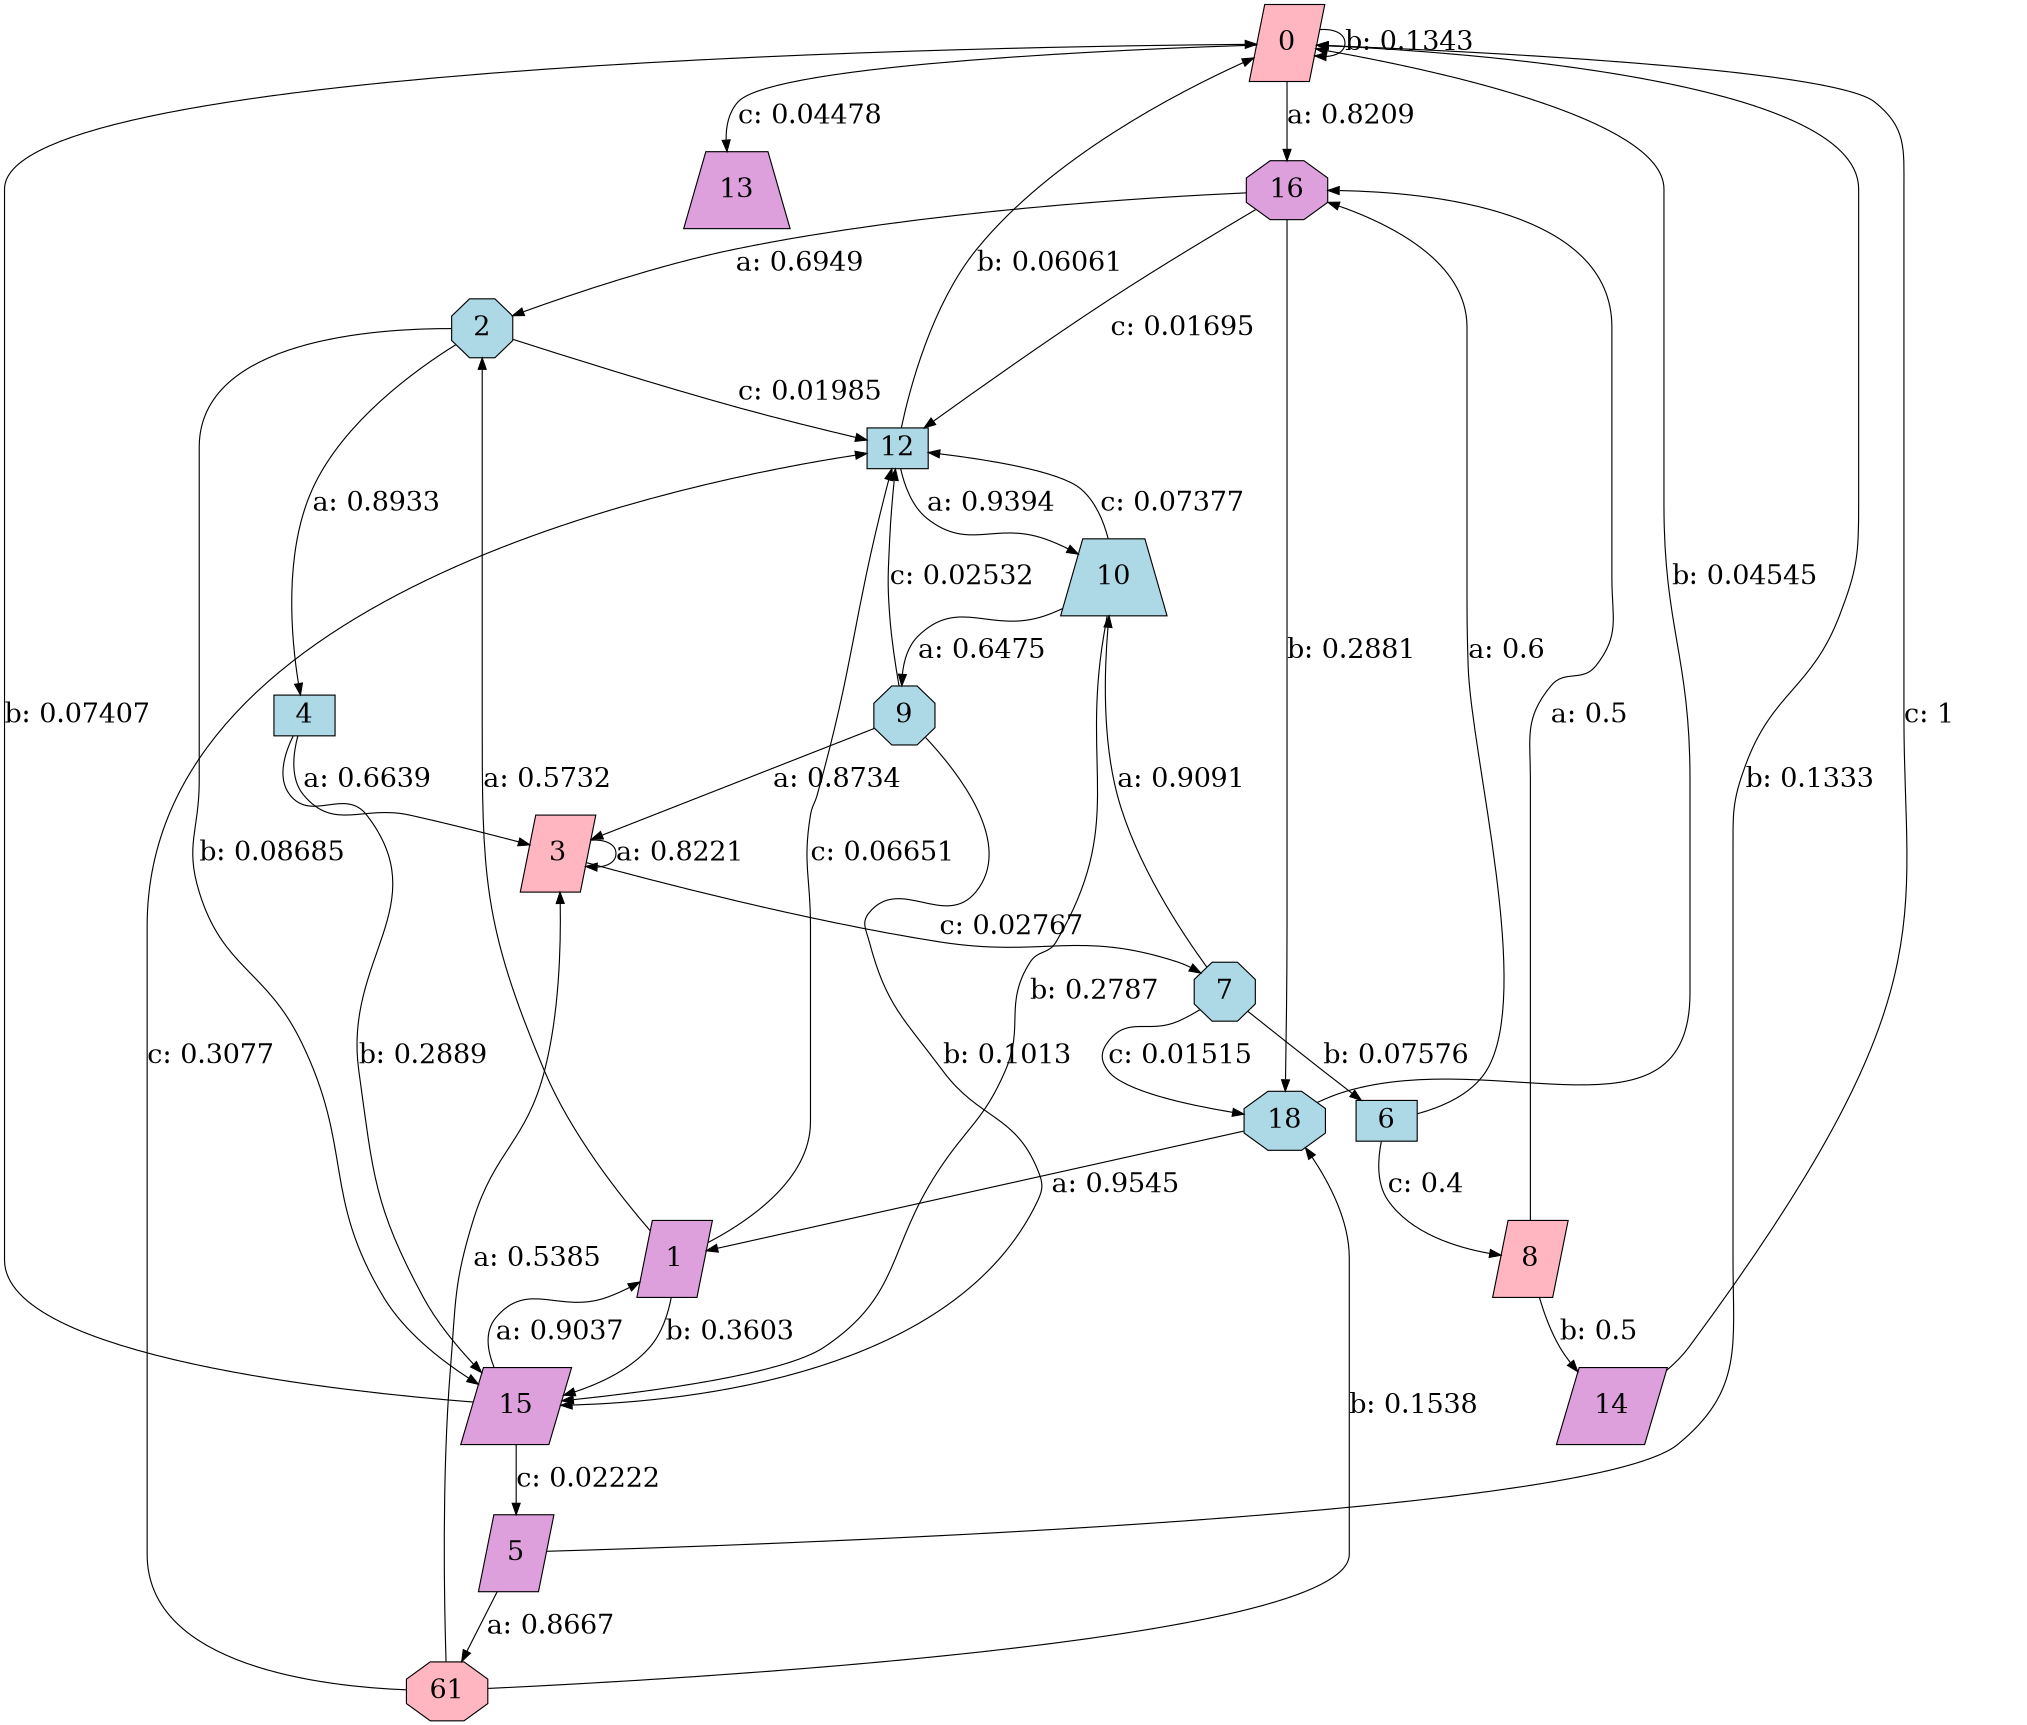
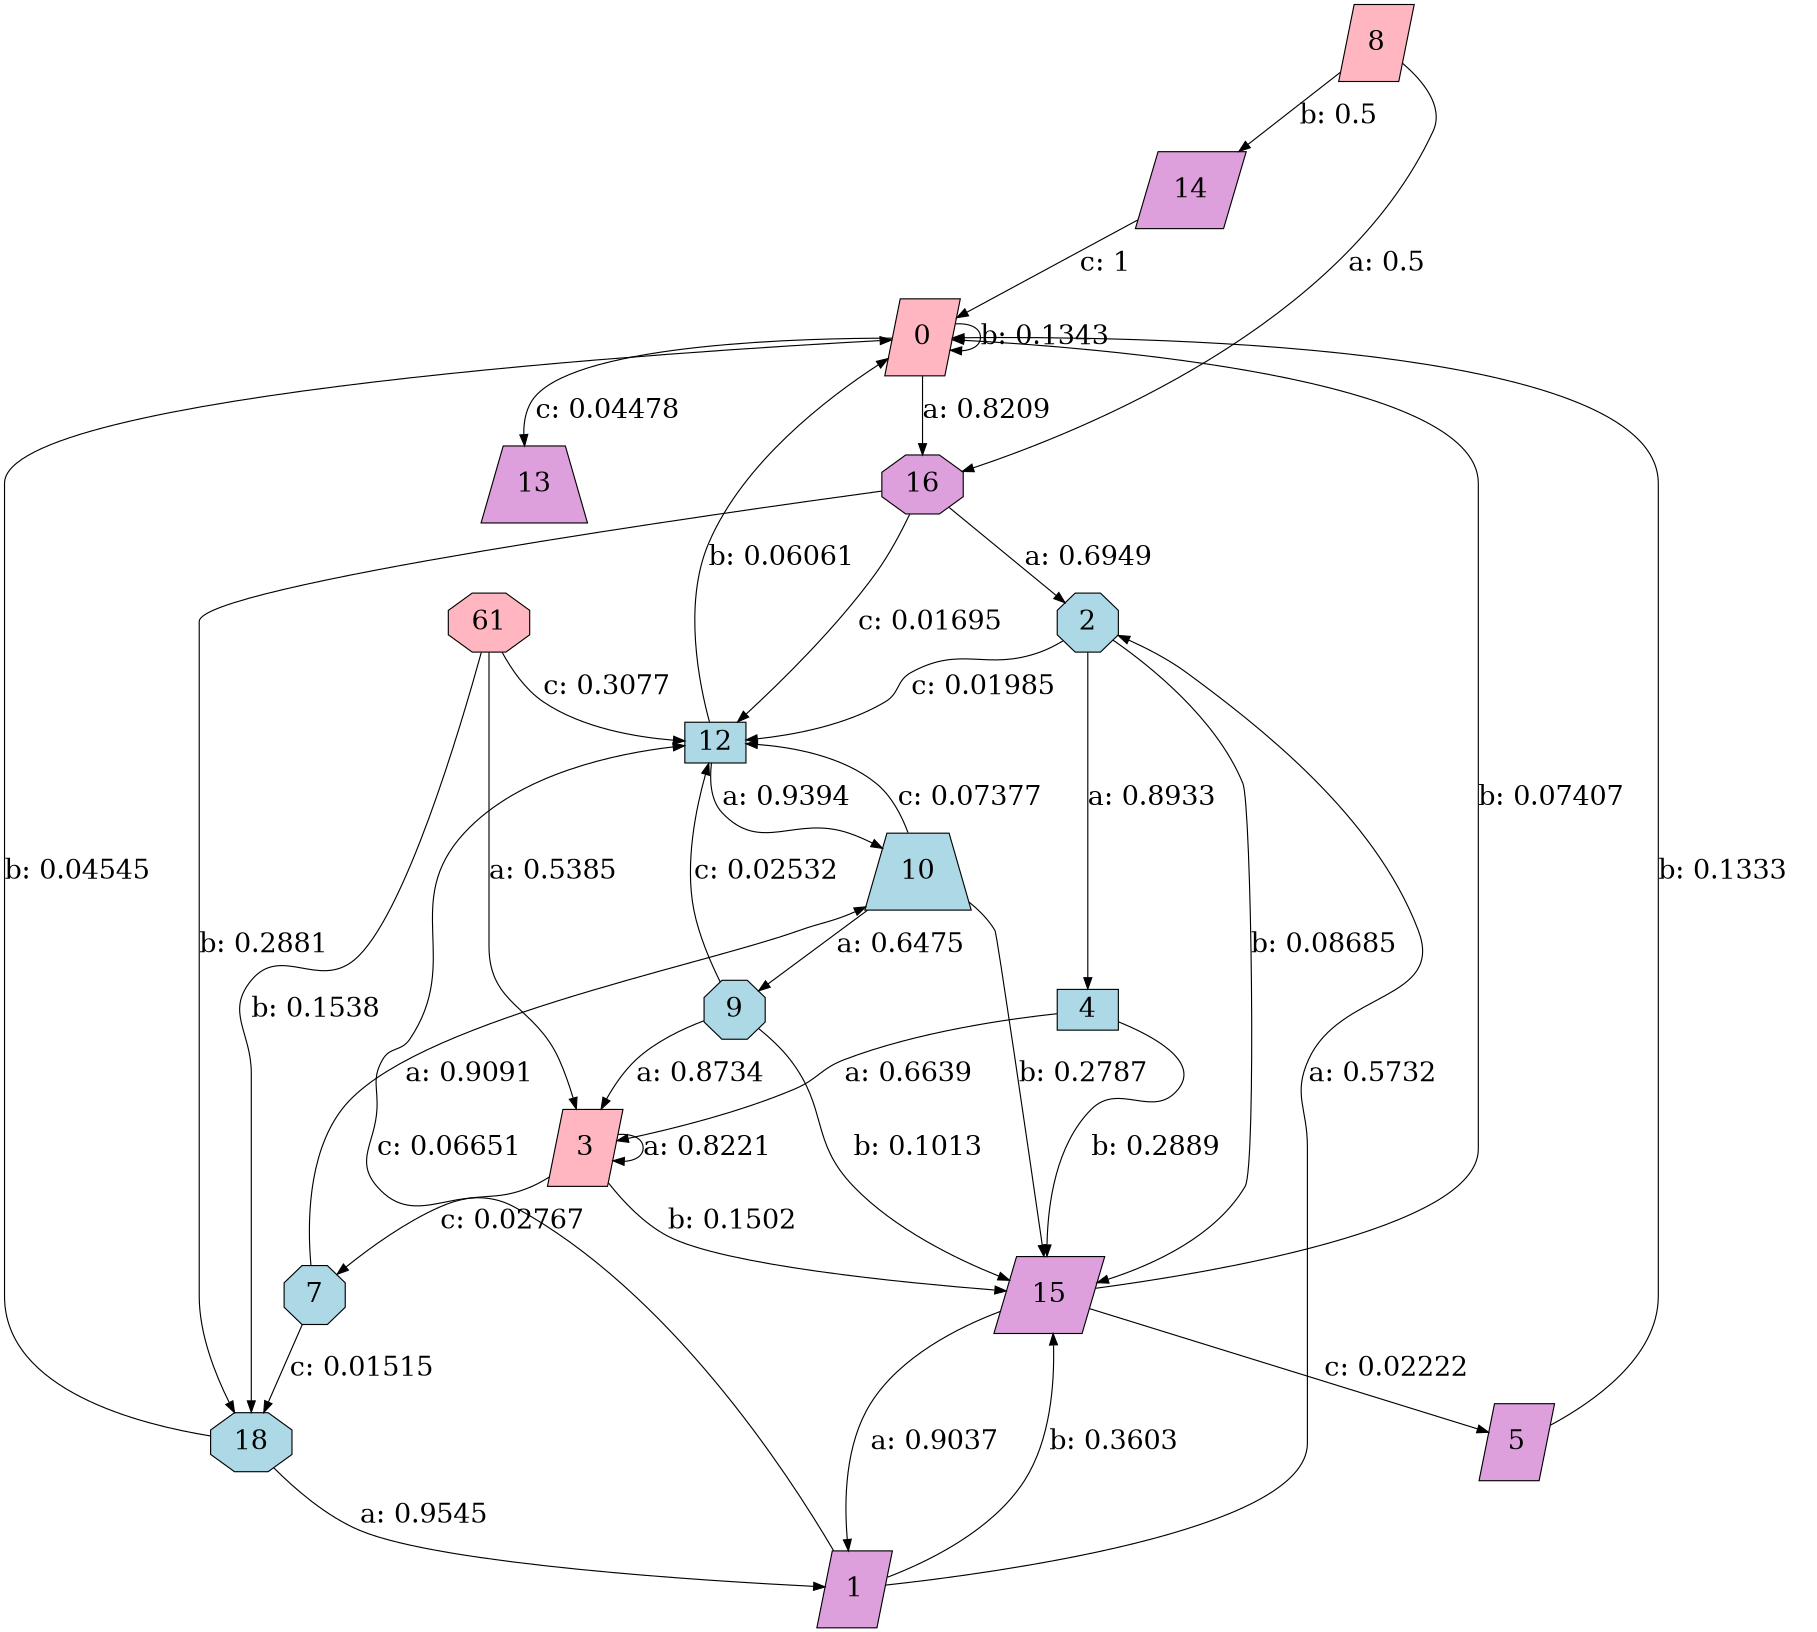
(1387, 1121) -> none
none -> (790, 1267)
(482, 1621) -> none
